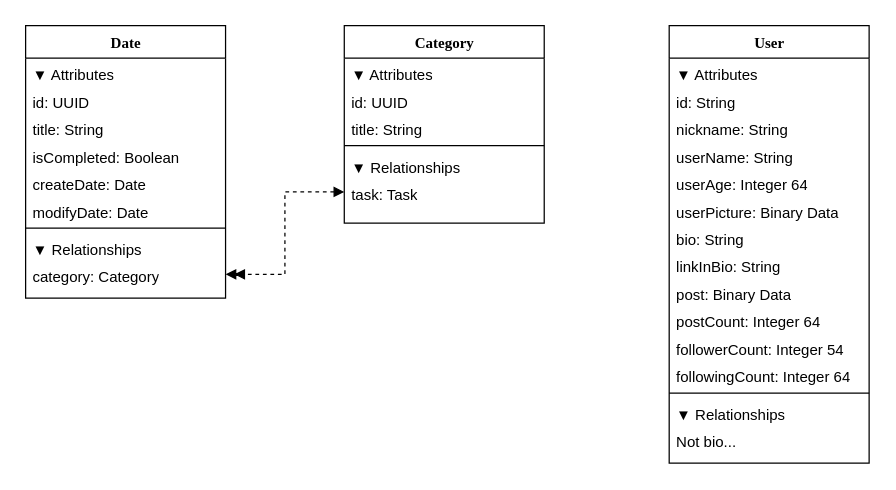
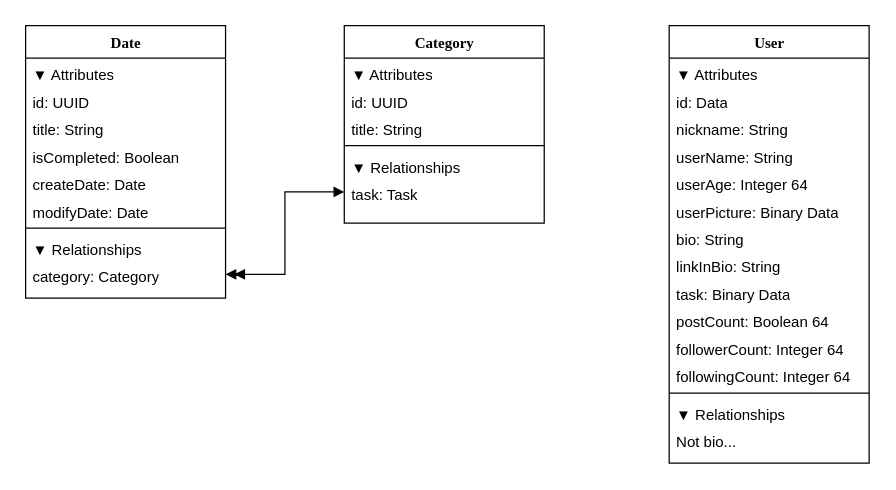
(711, 103) -> (705, 103)
(285, 230) -> (285, 230)
(740, 296) -> (740, 296)
(759, 323) -> (757, 323)
(771, 360) -> (771, 360)
